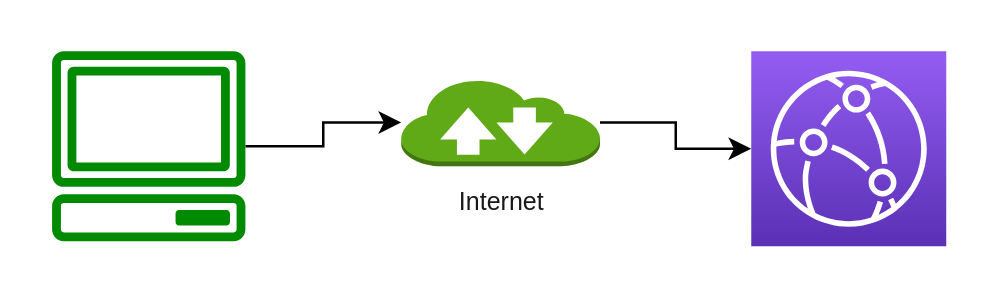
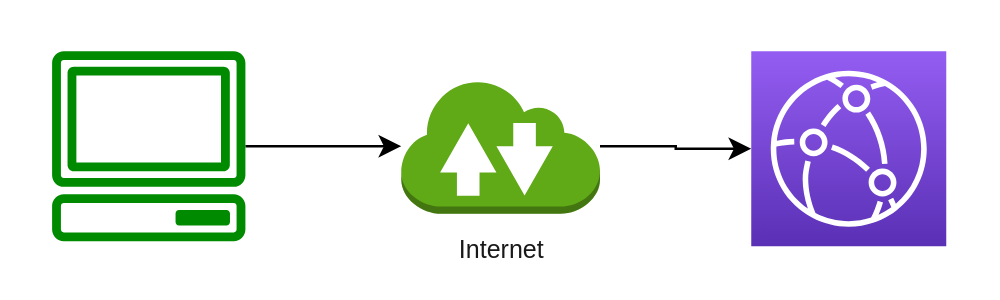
(501, 123) -> (501, 146)
